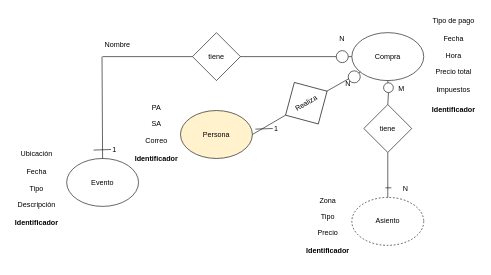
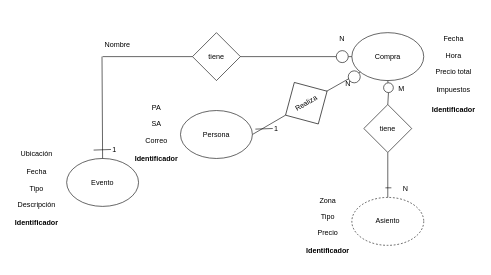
(454, 21) -> none
(216, 135) -> (216, 135)
